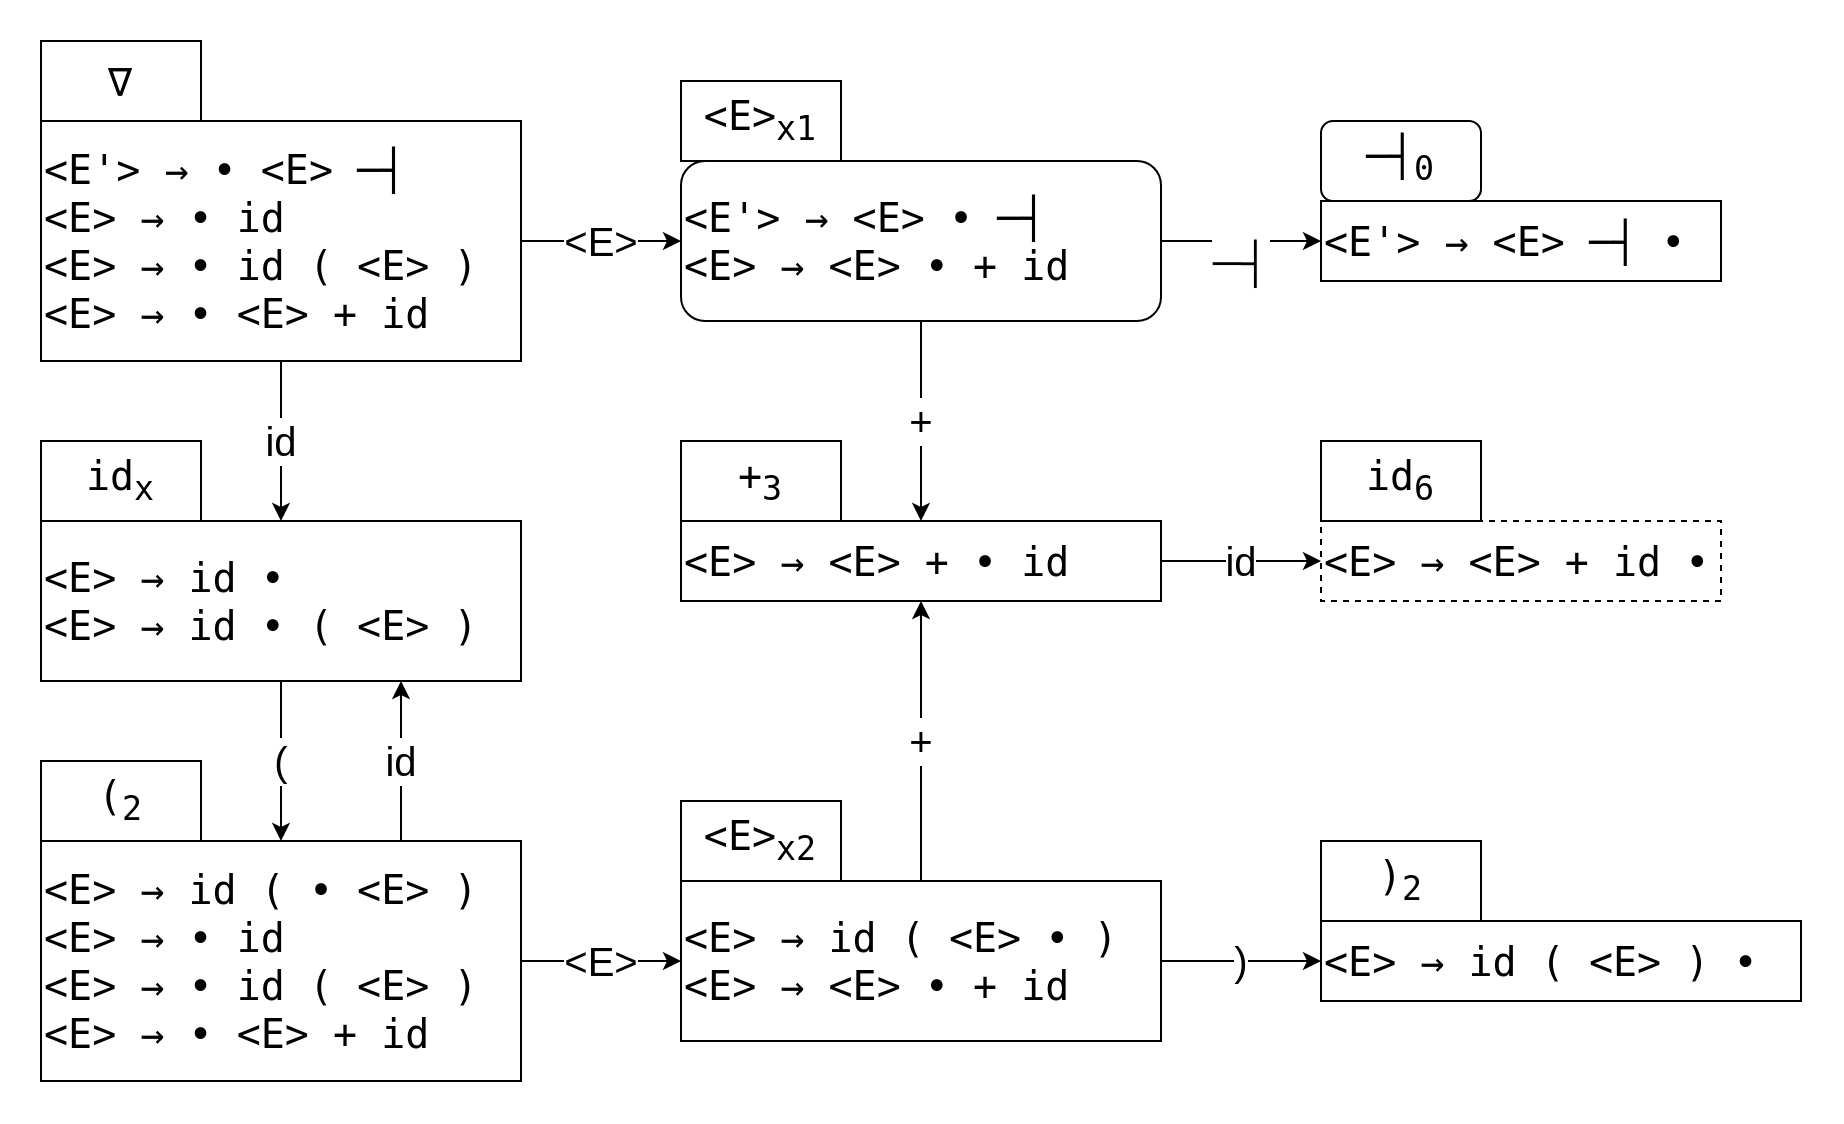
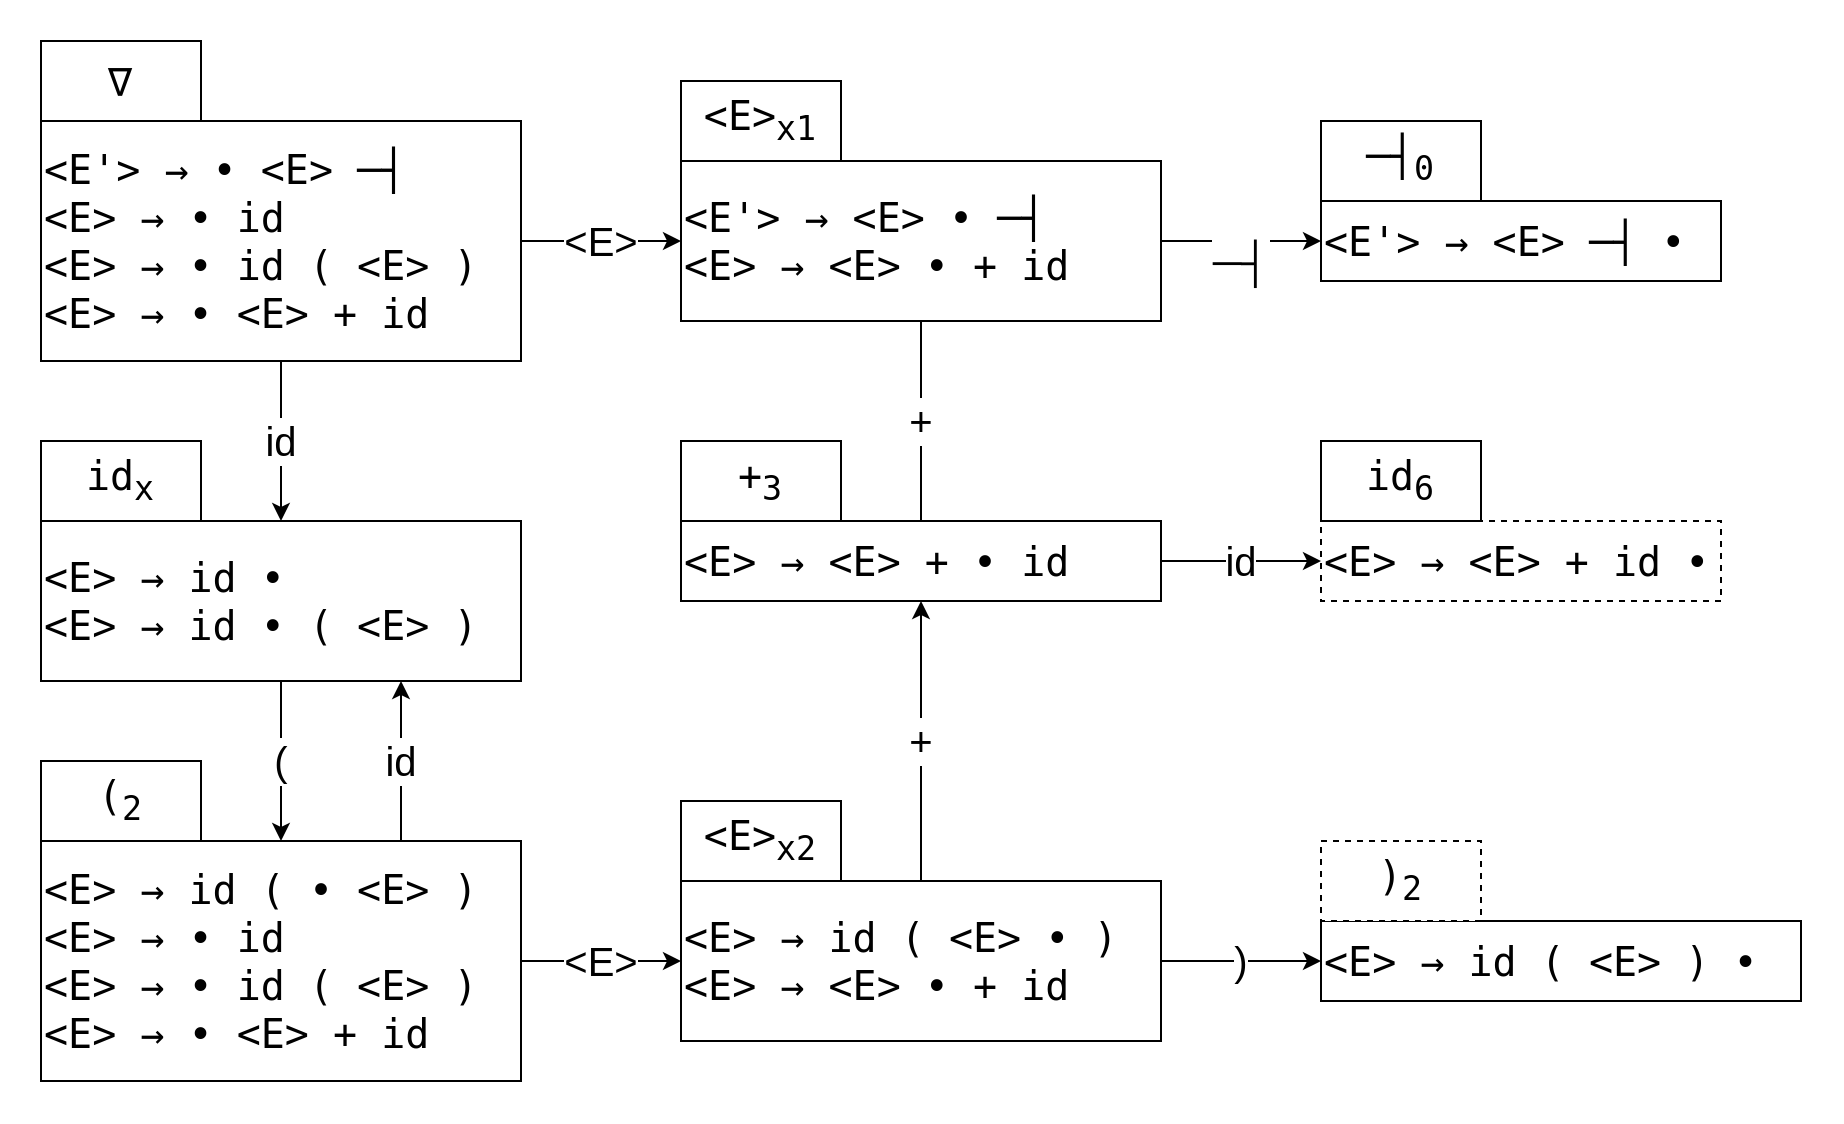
(1401, 161) -> (1401, 161)
(921, 241) -> (921, 241)
(921, 506) -> (921, 511)
(1401, 881) -> (1401, 881)
